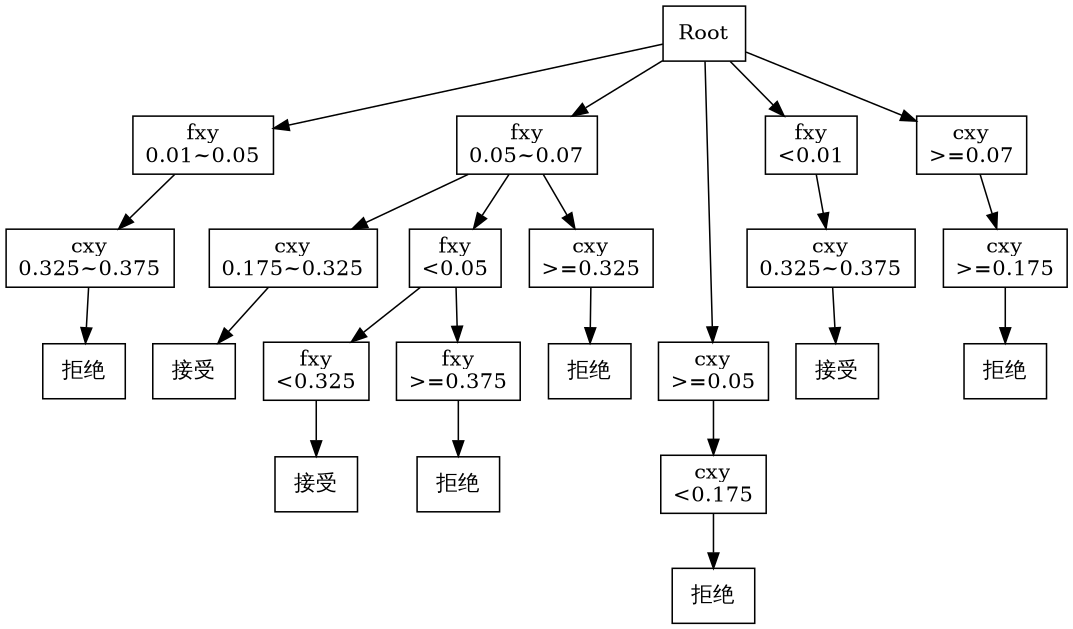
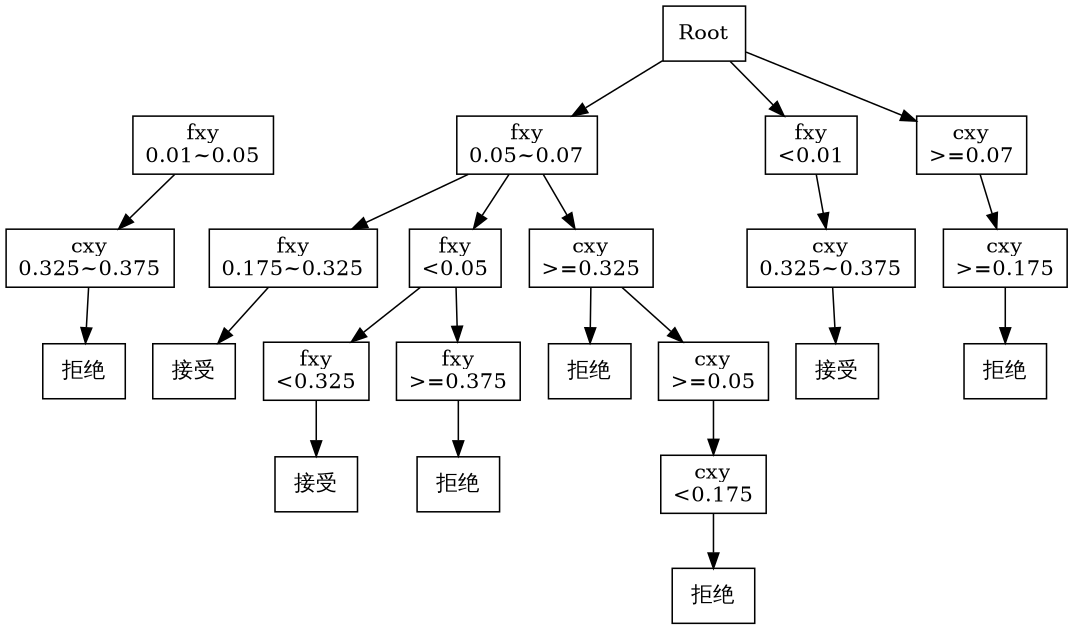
(476, 85) -> none
(709, 194) -> (646, 309)
(293, 258) -> (293, 258)
